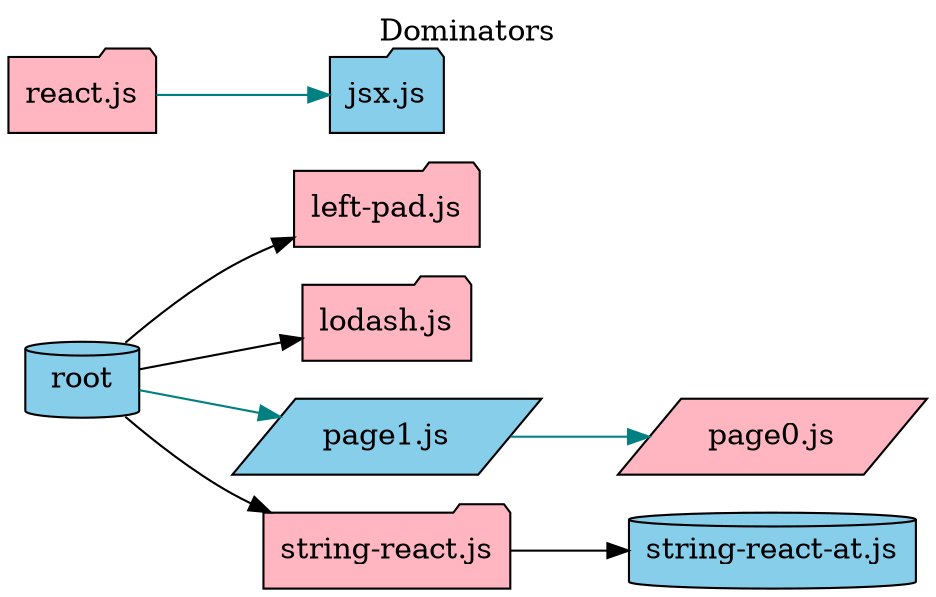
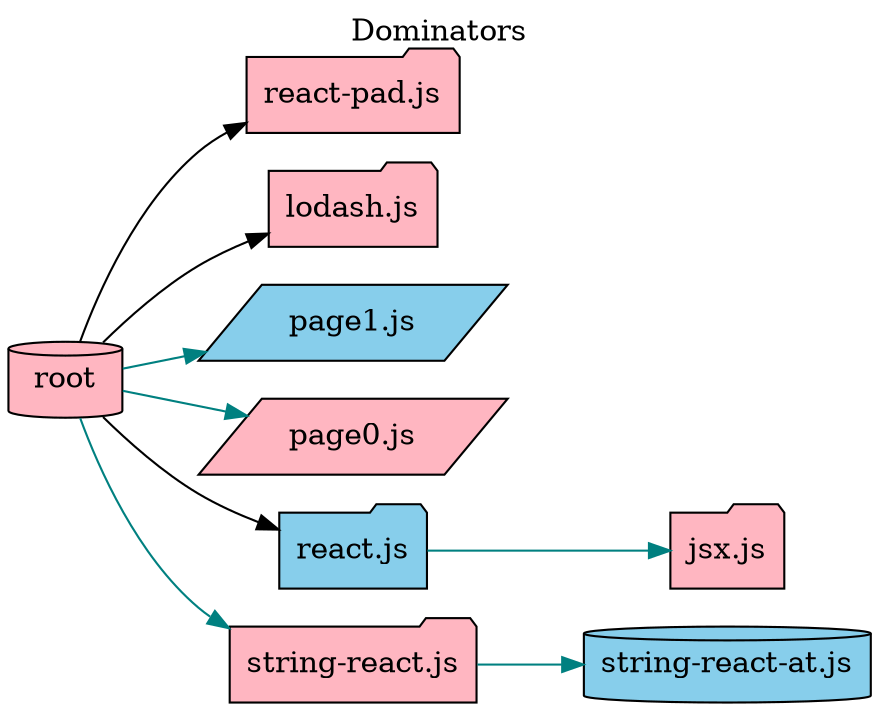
(82, 95) -> (353, 551)
(387, 95) -> (727, 551)
(387, 209) -> (353, 95)
(82, 380) -> (65, 380)
(569, 437) -> (174, 401)
(185, 464) -> (132, 527)
none -> (175, 478)
(559, 551) -> (520, 665)
